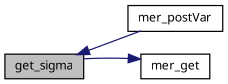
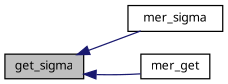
(175, 18) -> (175, 18)
(106, 58) -> (119, 75)
